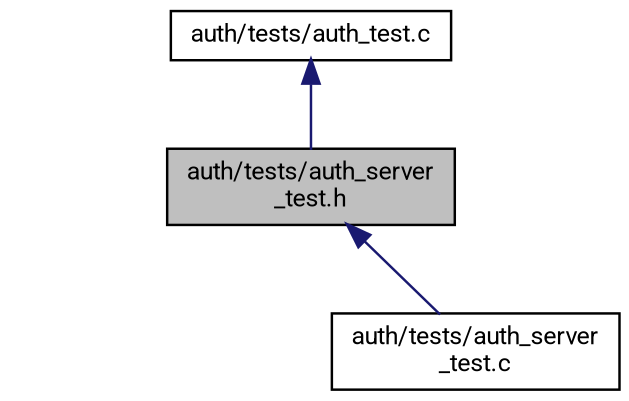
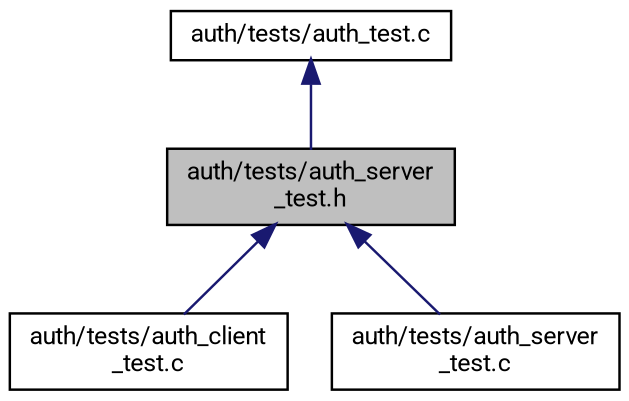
none -> (149, 352)
